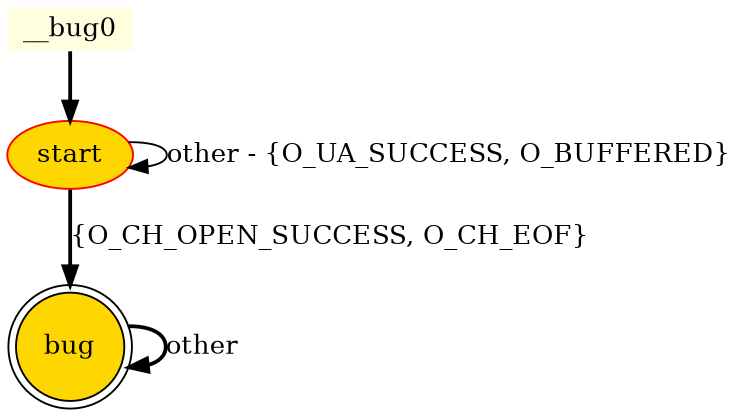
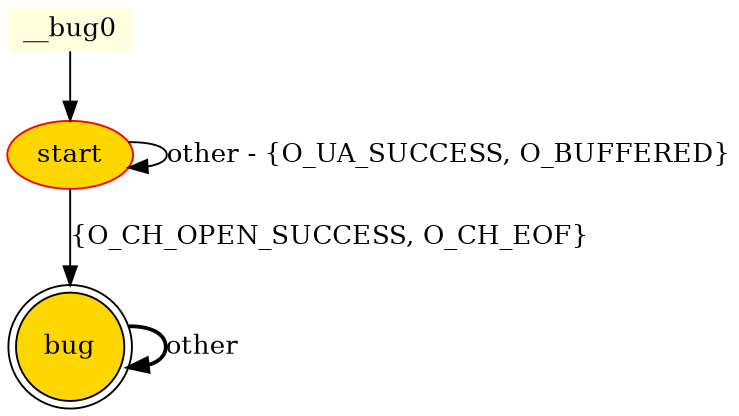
(70, 76) -> (70, 76)
(70, 228) -> (70, 228)
